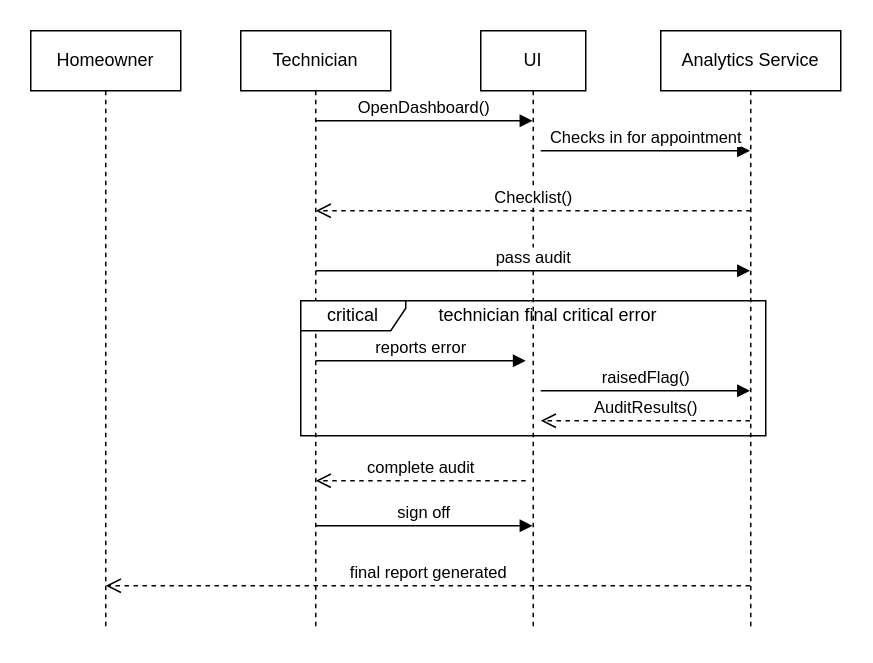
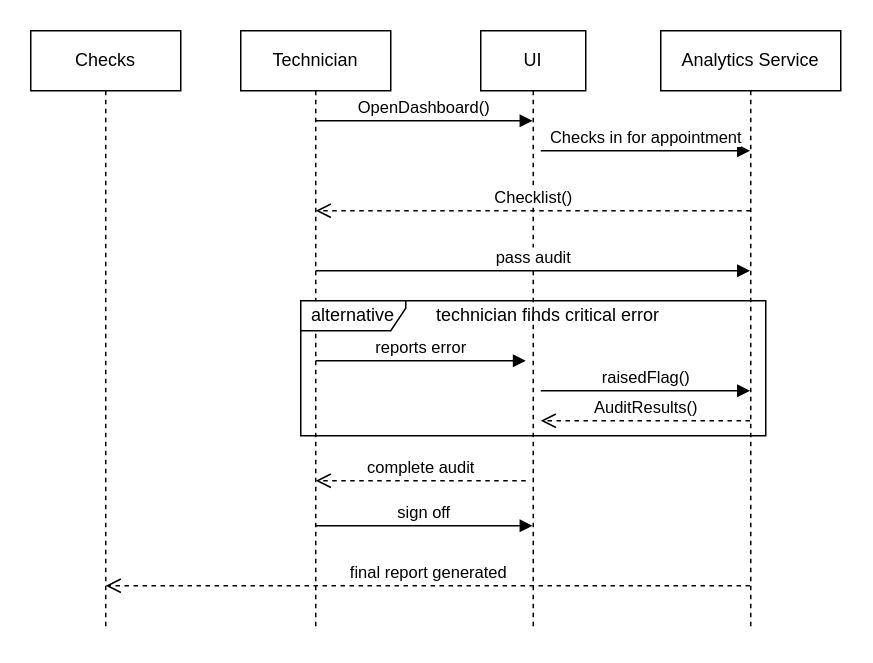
(106, 61) -> (106, 61)
(353, 316) -> (353, 316)
(548, 316) -> (548, 316)
